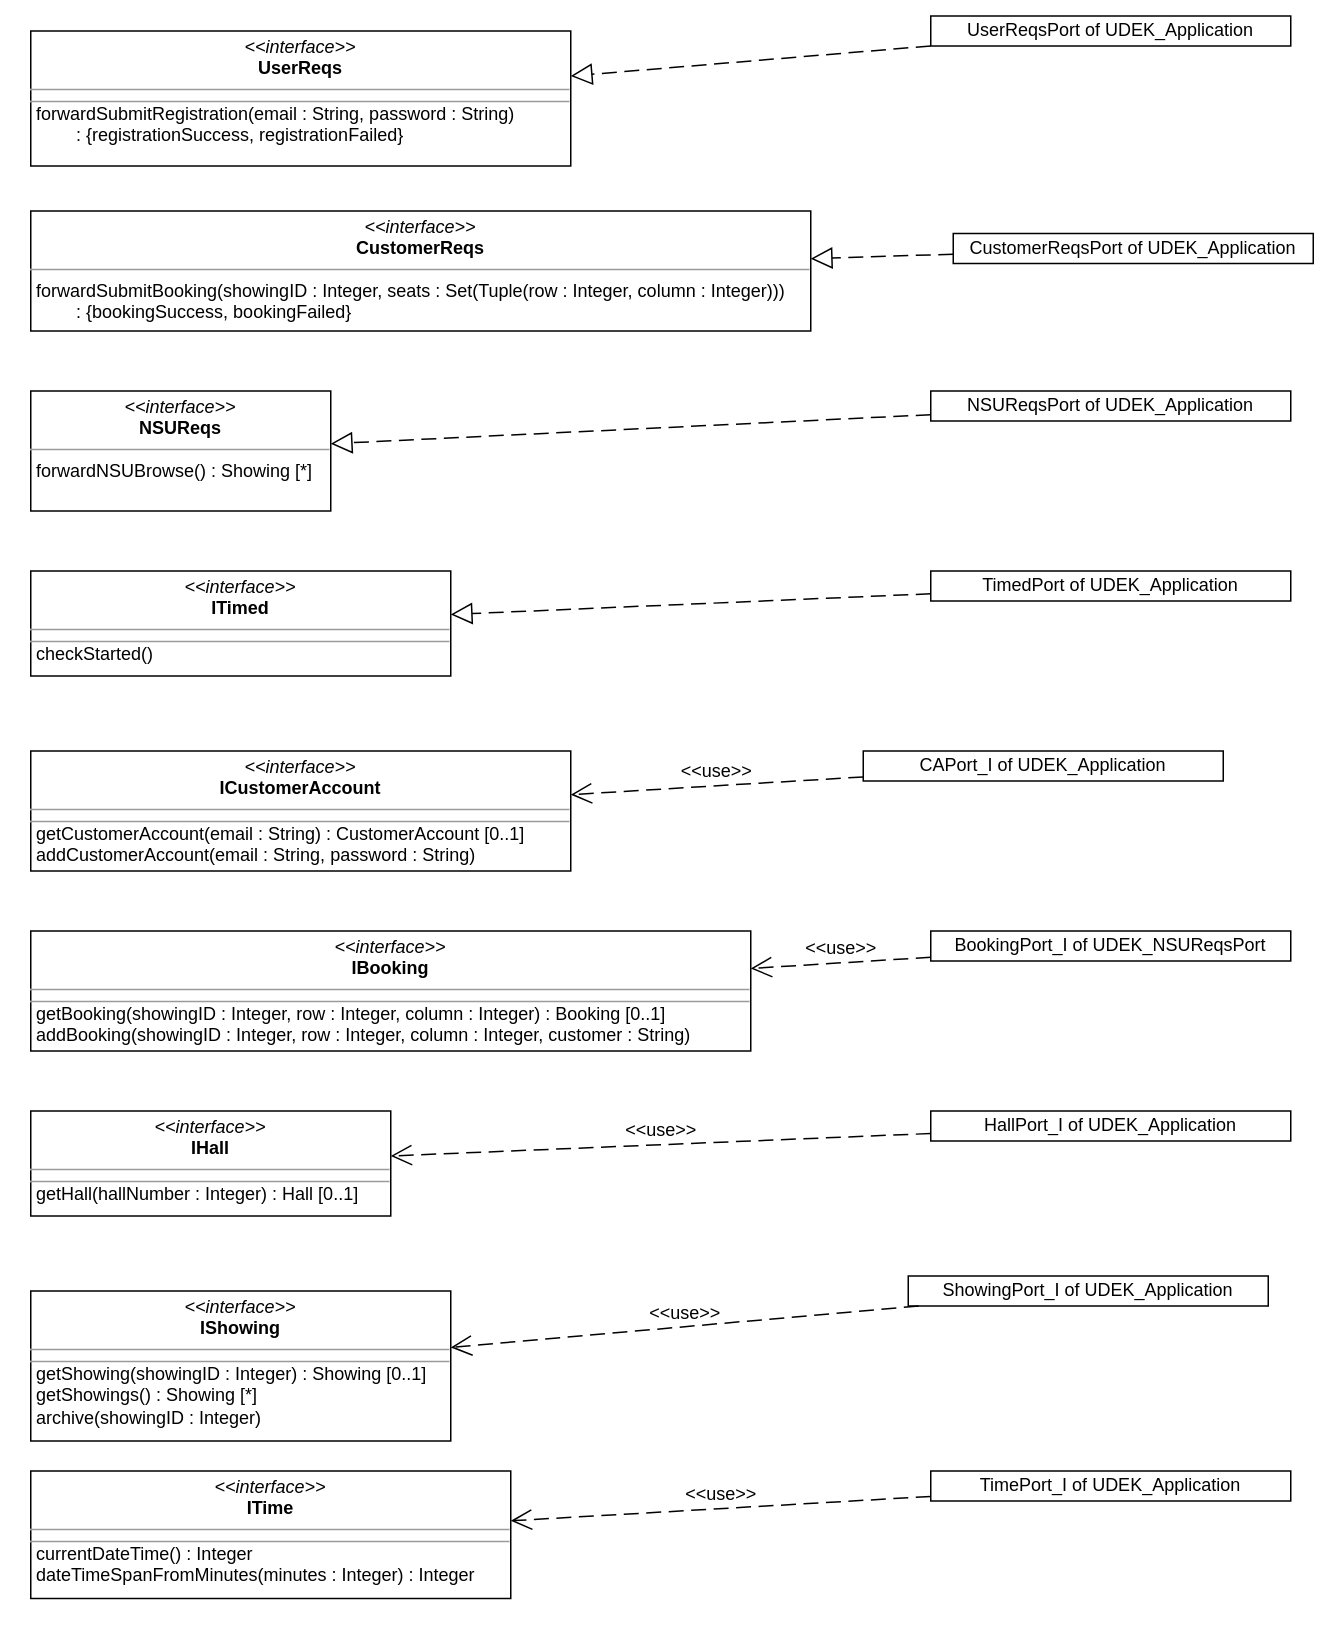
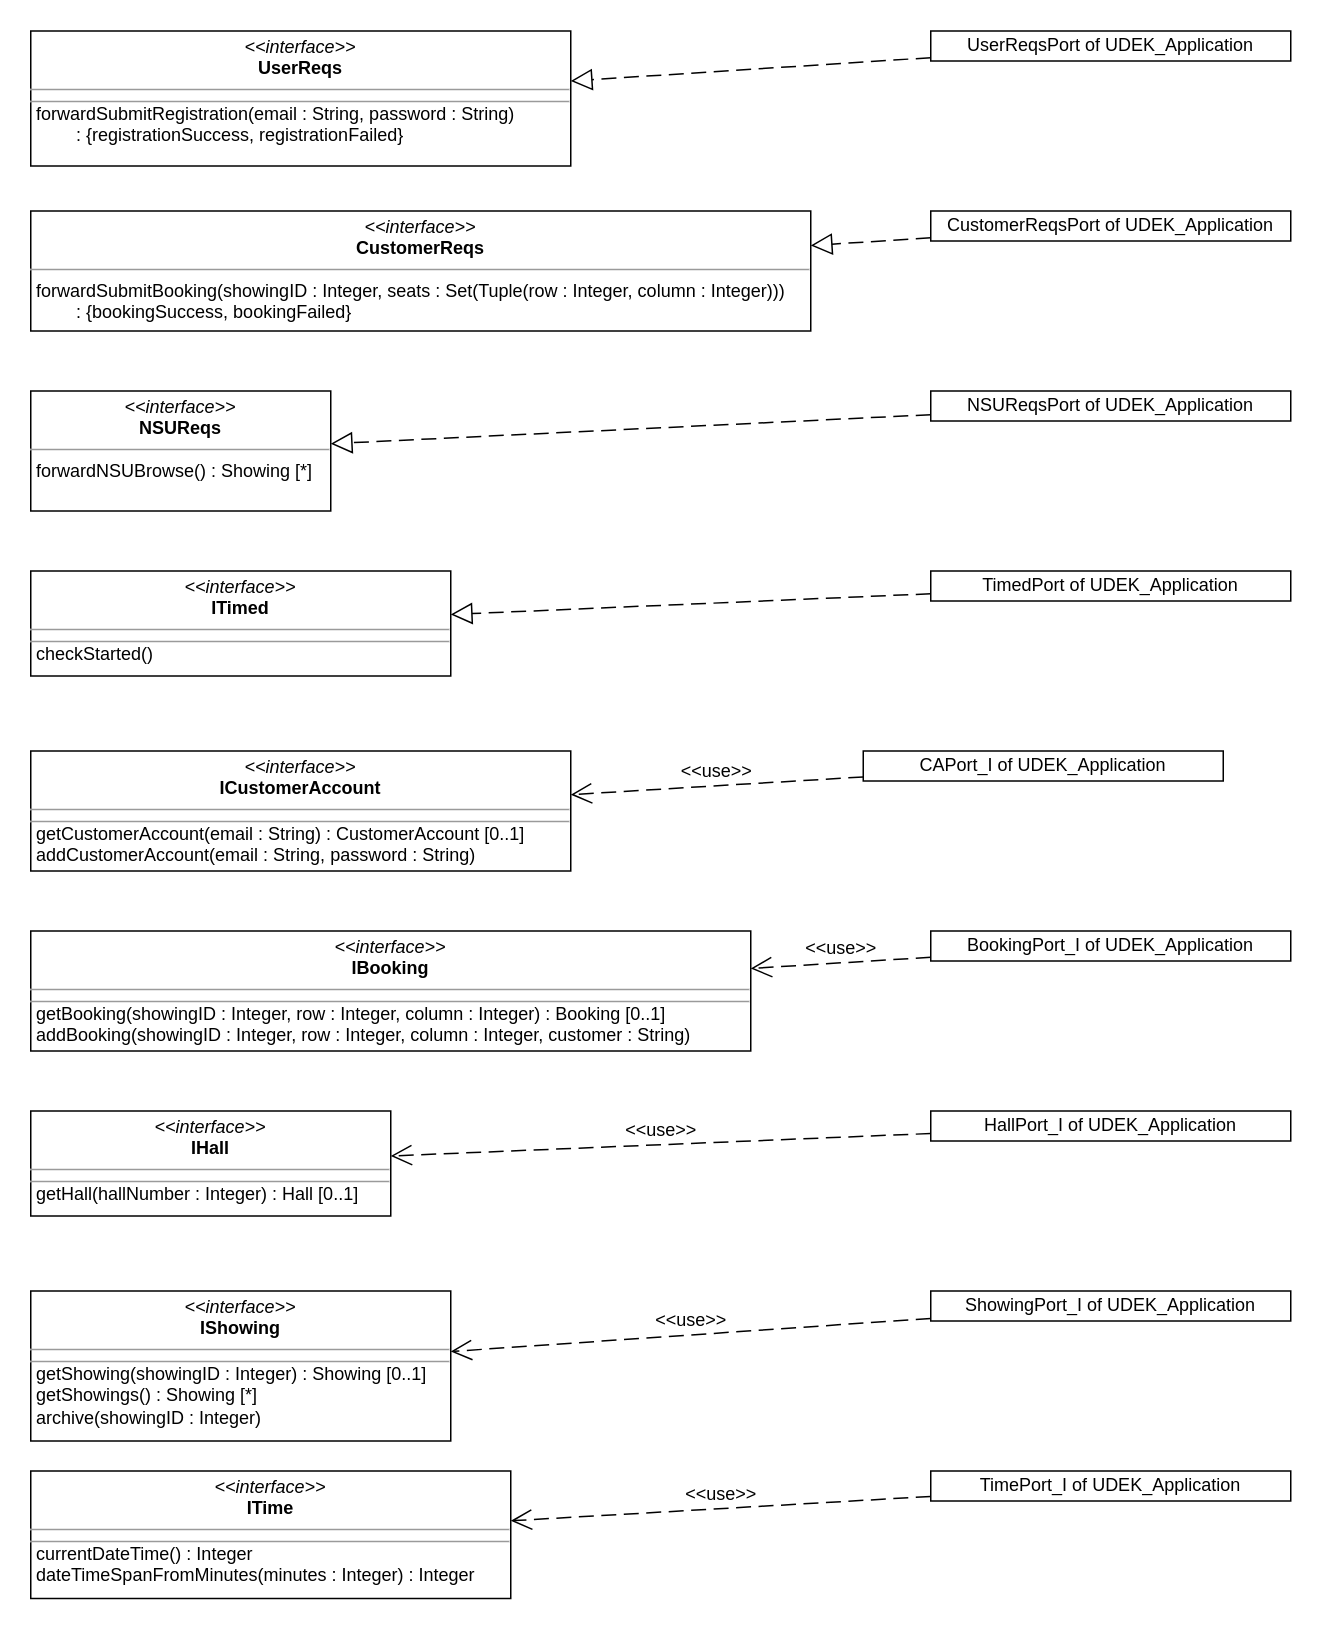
(1111, 31) -> (1111, 46)
(1133, 248) -> (1111, 226)
(1111, 946) -> (1111, 946)
(1088, 1291) -> (1111, 1306)
